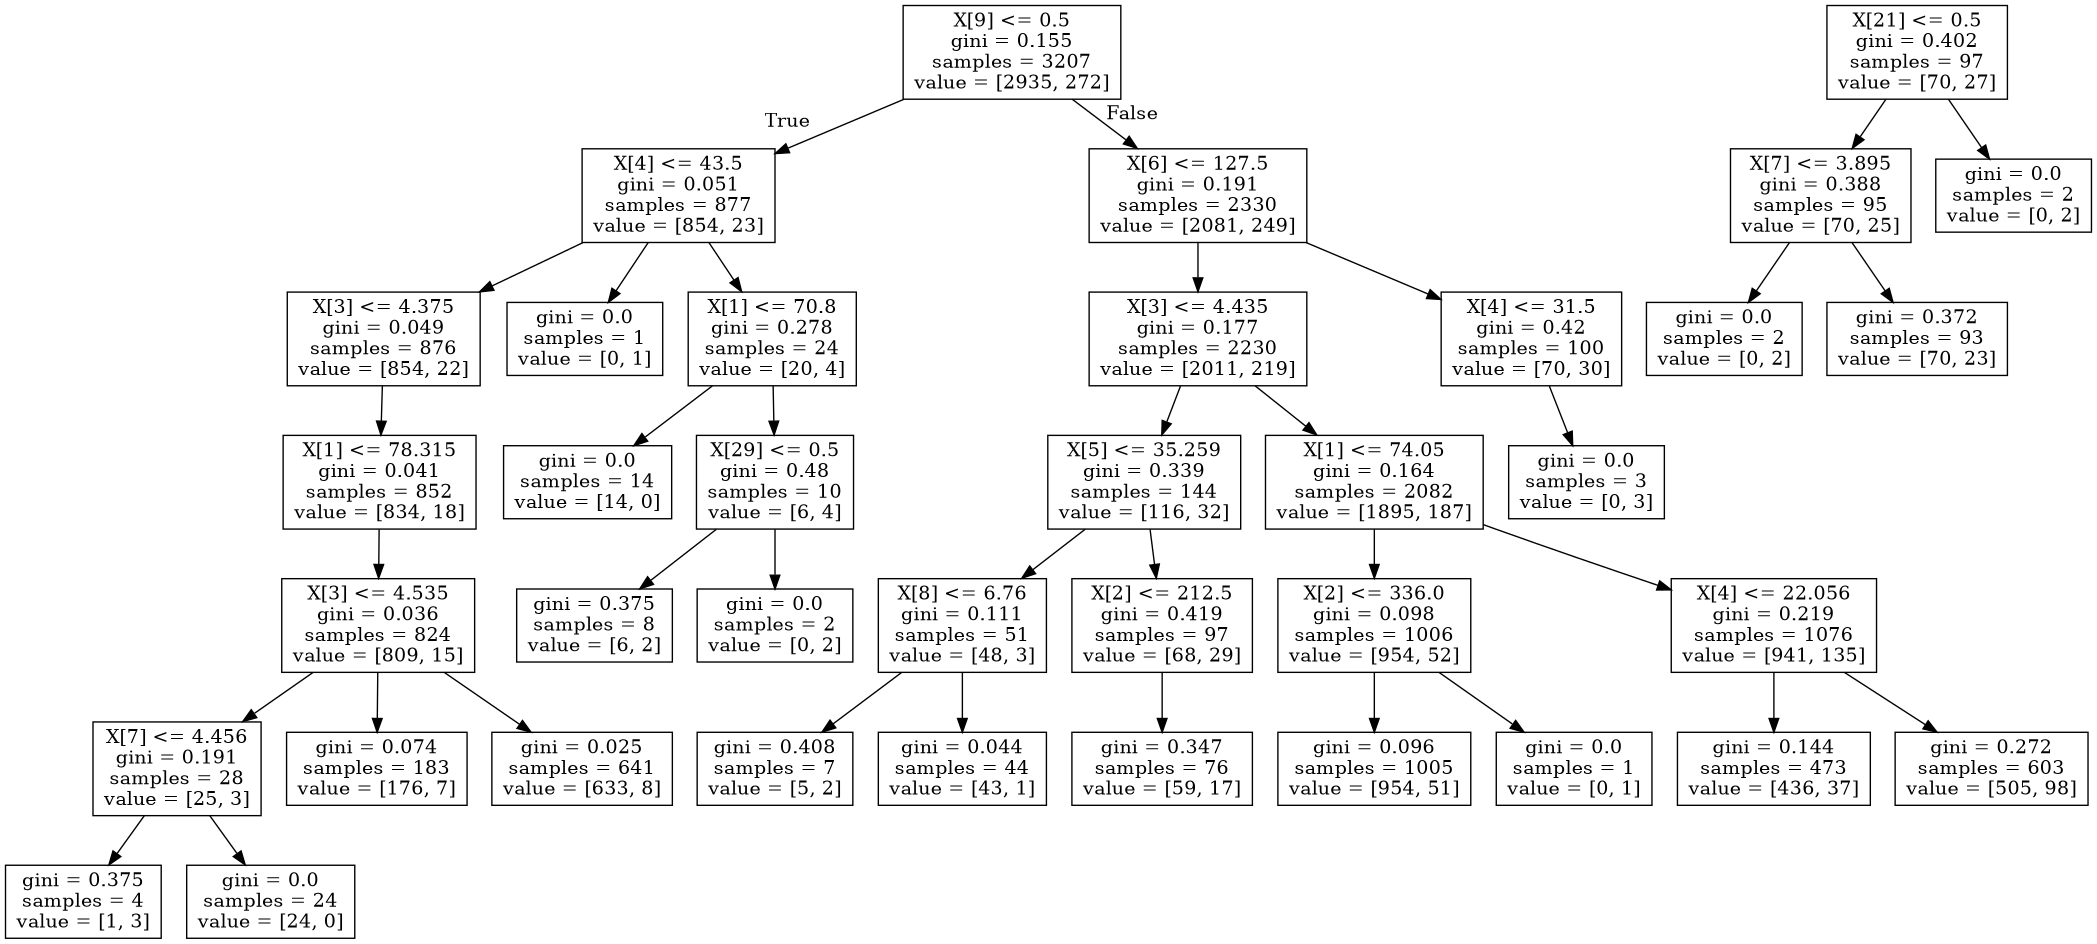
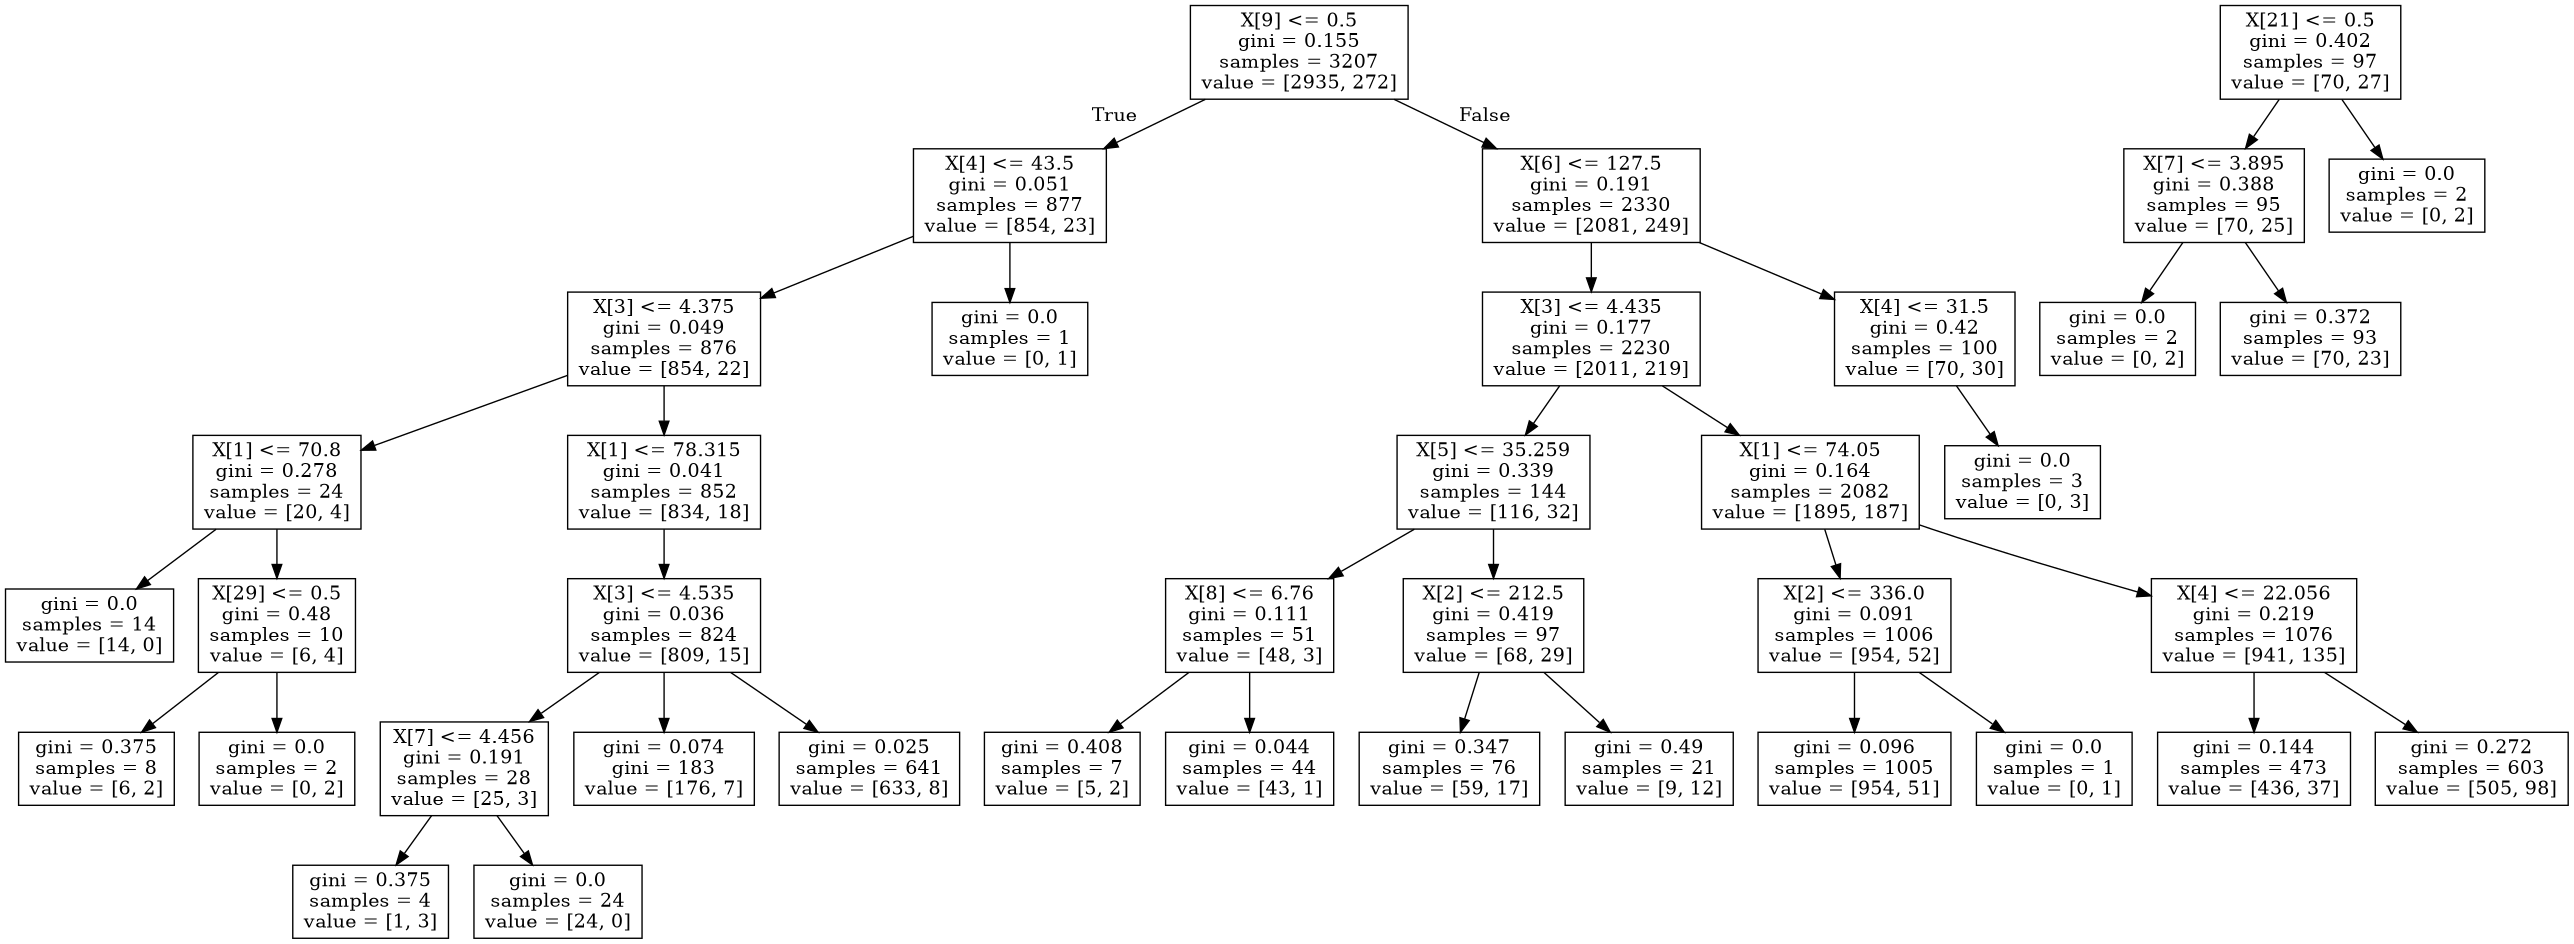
(721, 261) -> (471, 410)
(1374, 626) -> (1854, 626)
(377, 769) -> (664, 769)
none -> (1649, 769)
